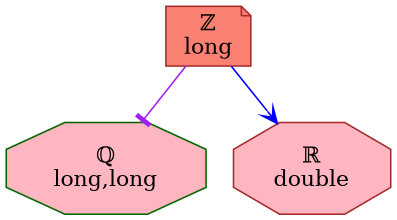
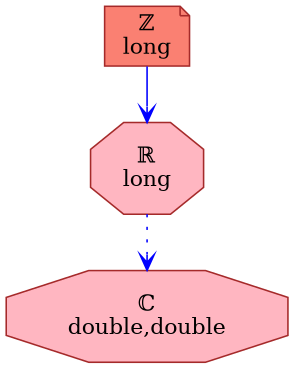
(106, 168) -> none
(312, 168) -> (147, 168)
none -> (147, 316)
